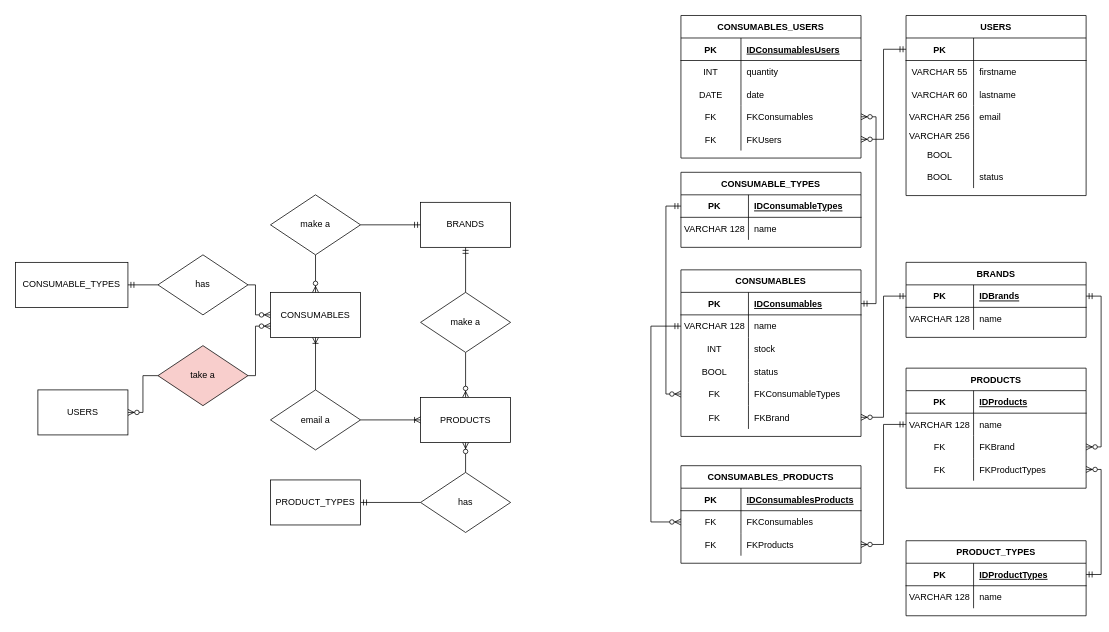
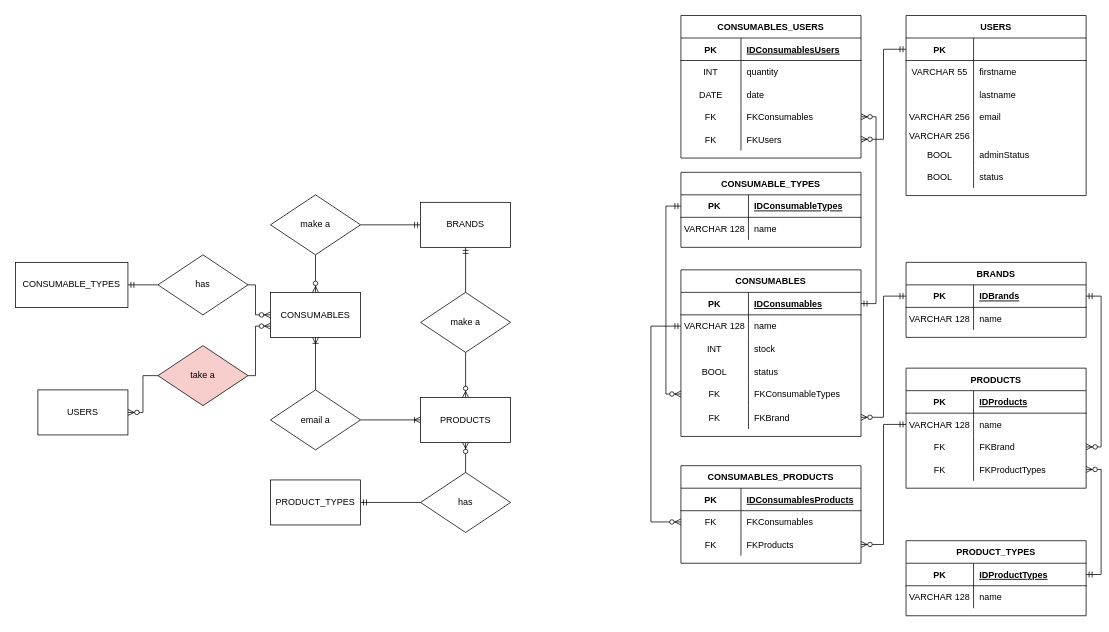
(939, 94) -> none
none -> (1029, 154)
